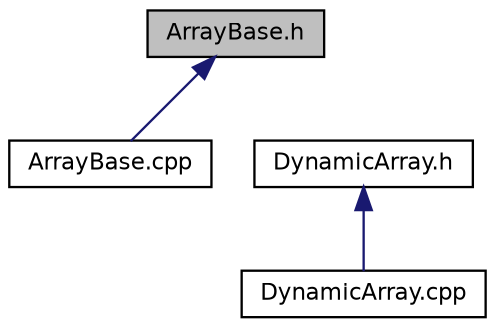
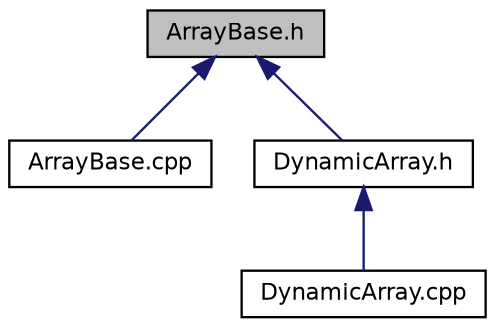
none -> (308, 107)
